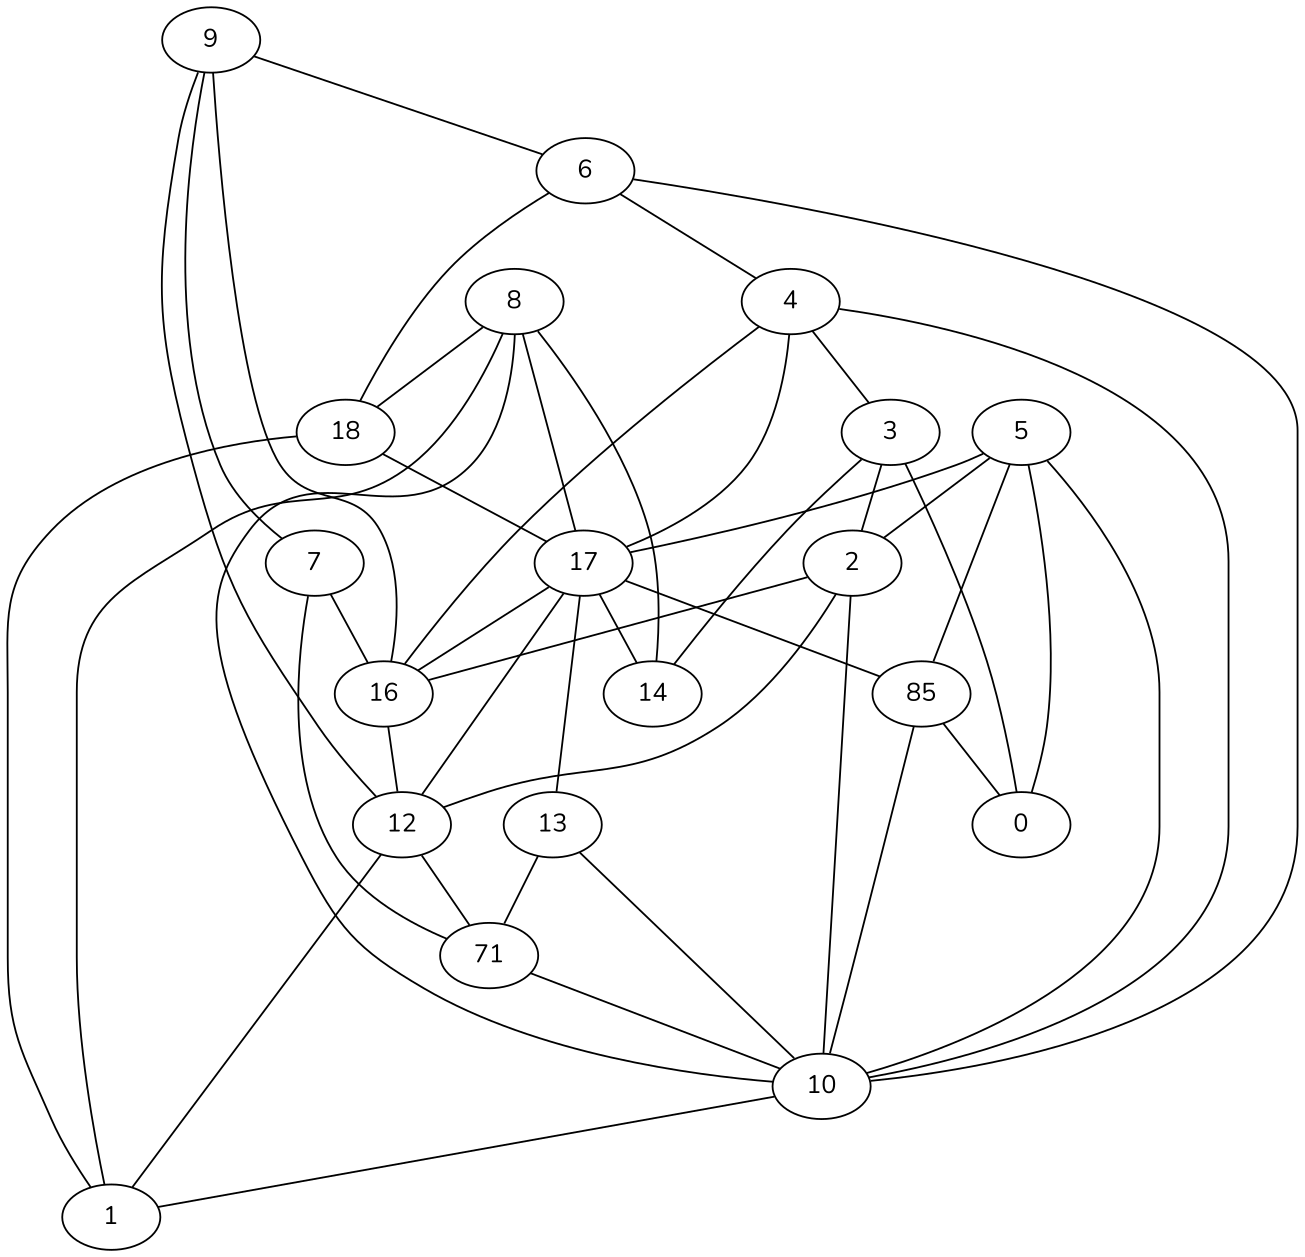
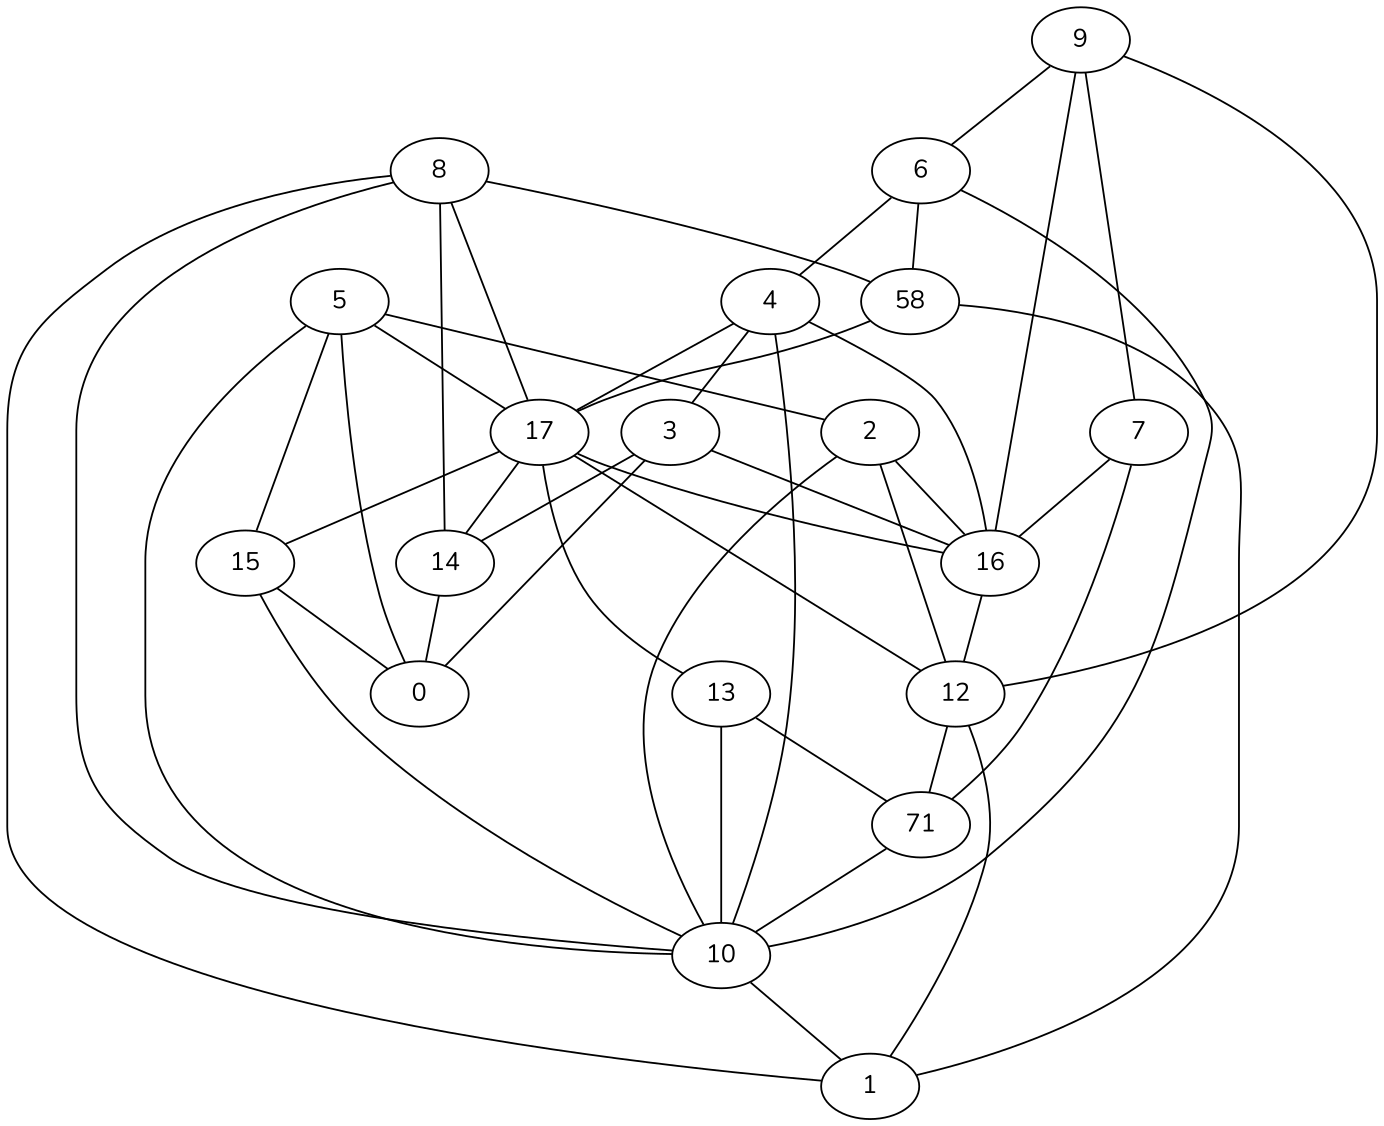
(346, 432) -> (910, 302)
(869, 506) -> (830, 498)
none -> (432, 628)
(922, 694) -> (245, 563)
